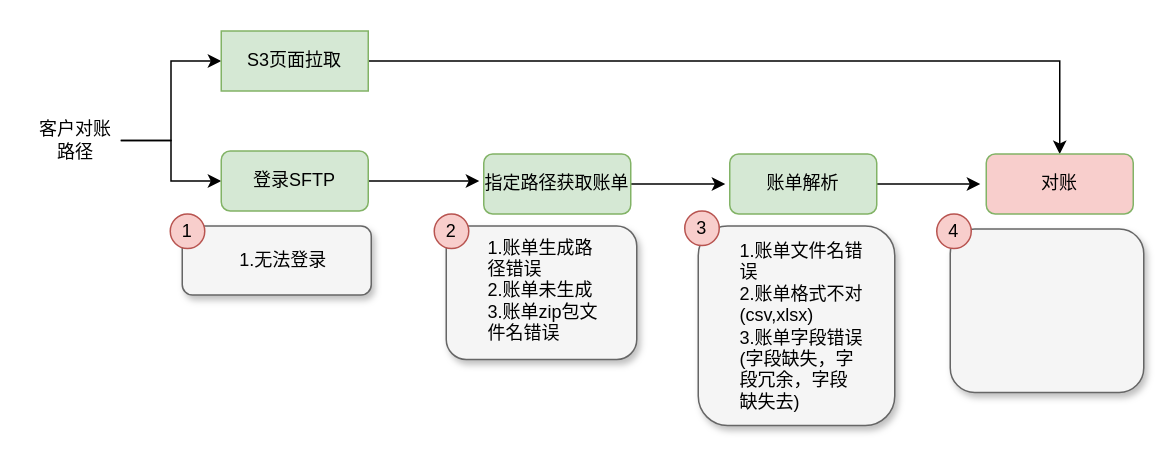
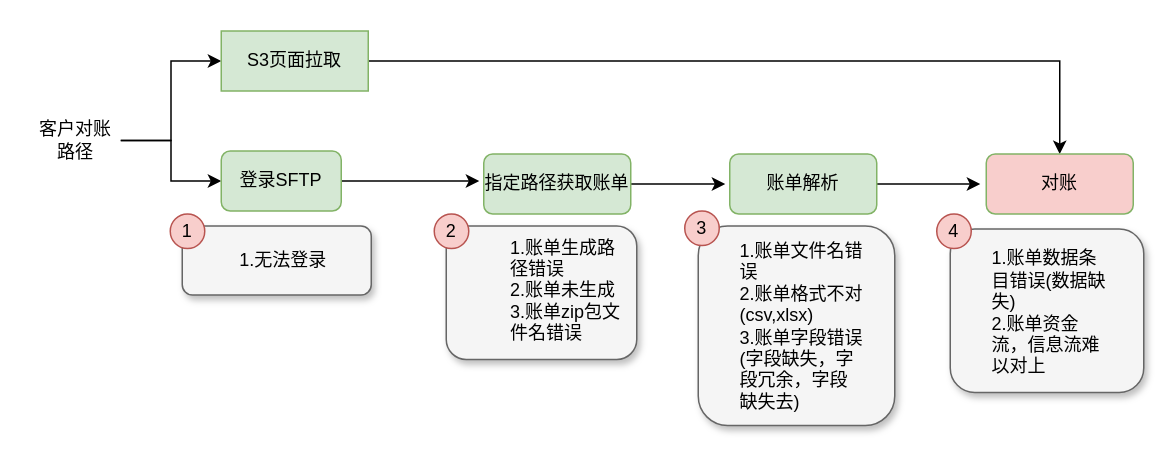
(295, 181) -> (281, 181)
(548, 290) -> (570, 290)
none -> (1052, 312)
